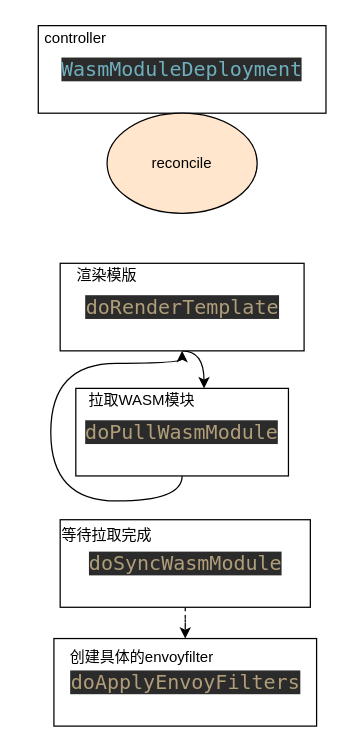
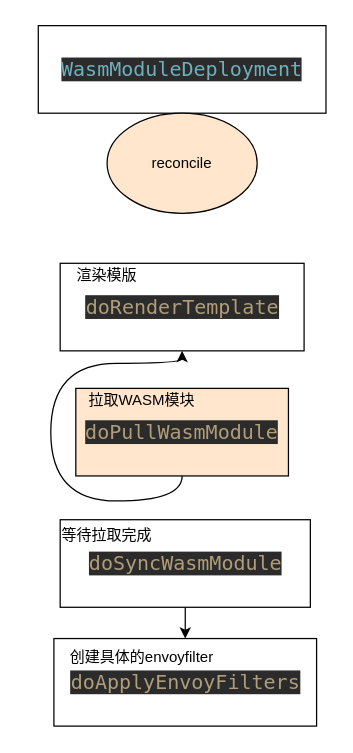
(76, 38) -> none
(201, 362) -> none
(182, 432) -> (182, 432)
(185, 625) -> (185, 625)
